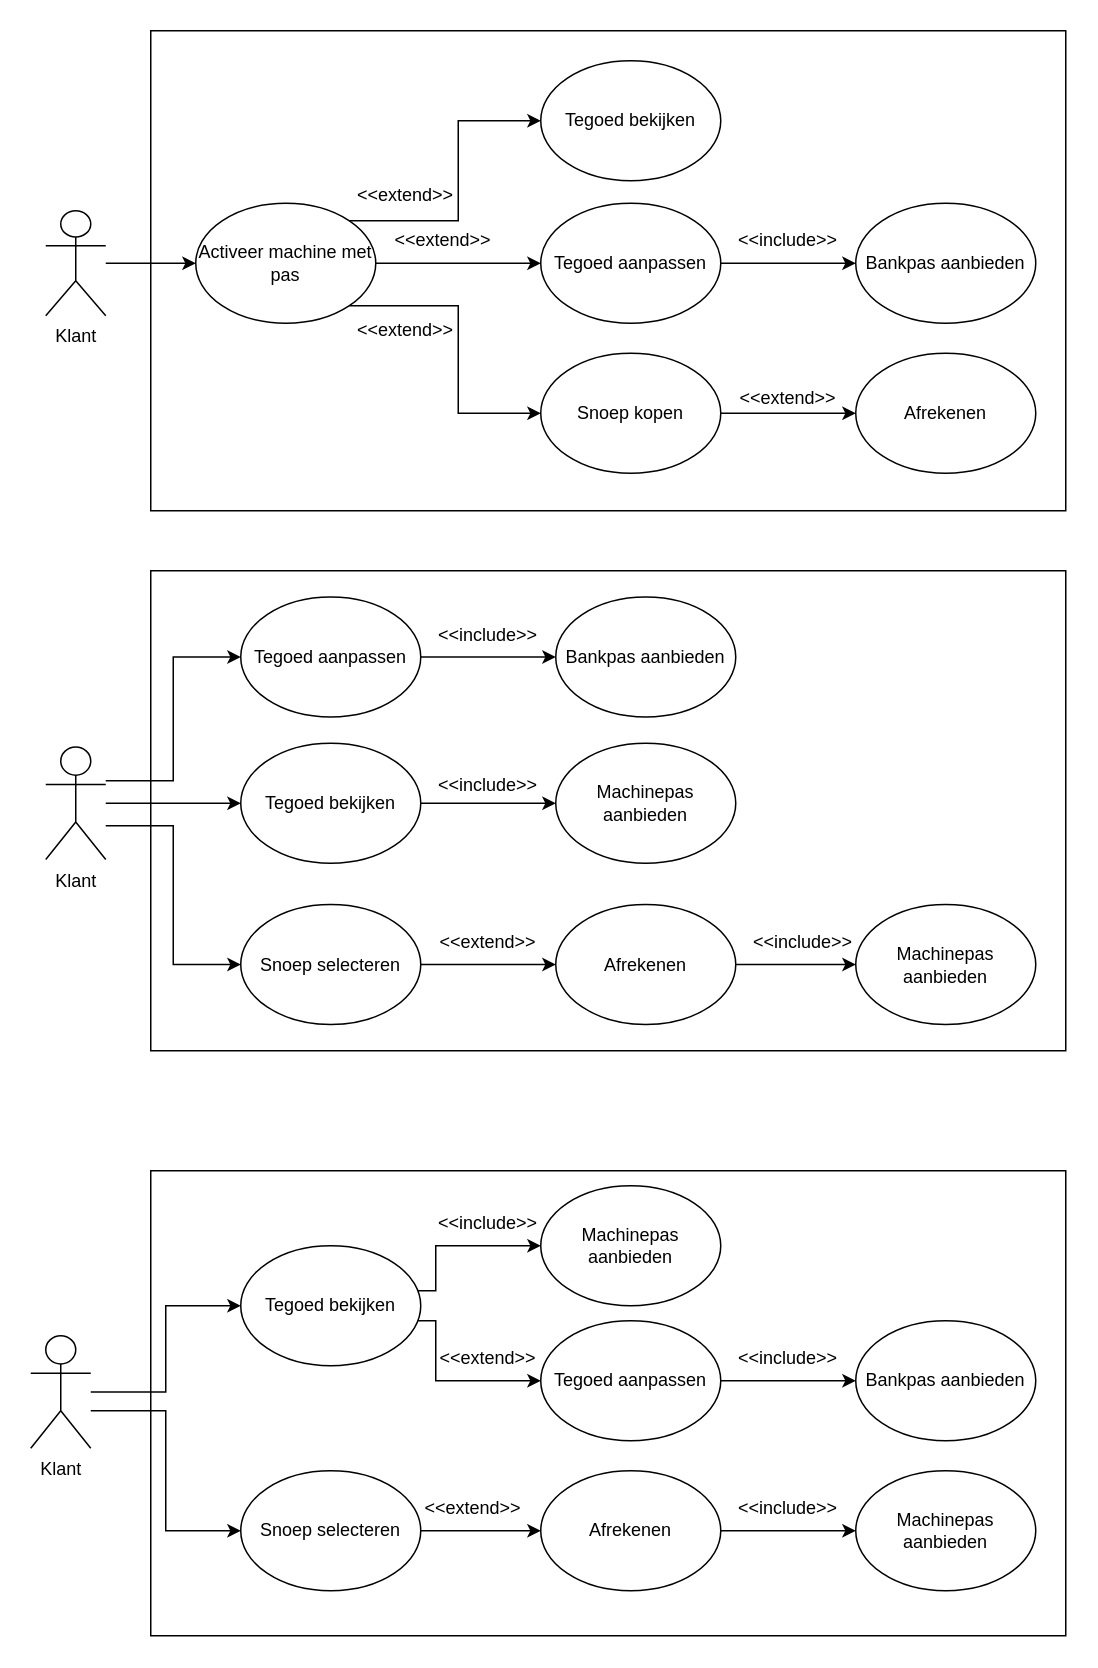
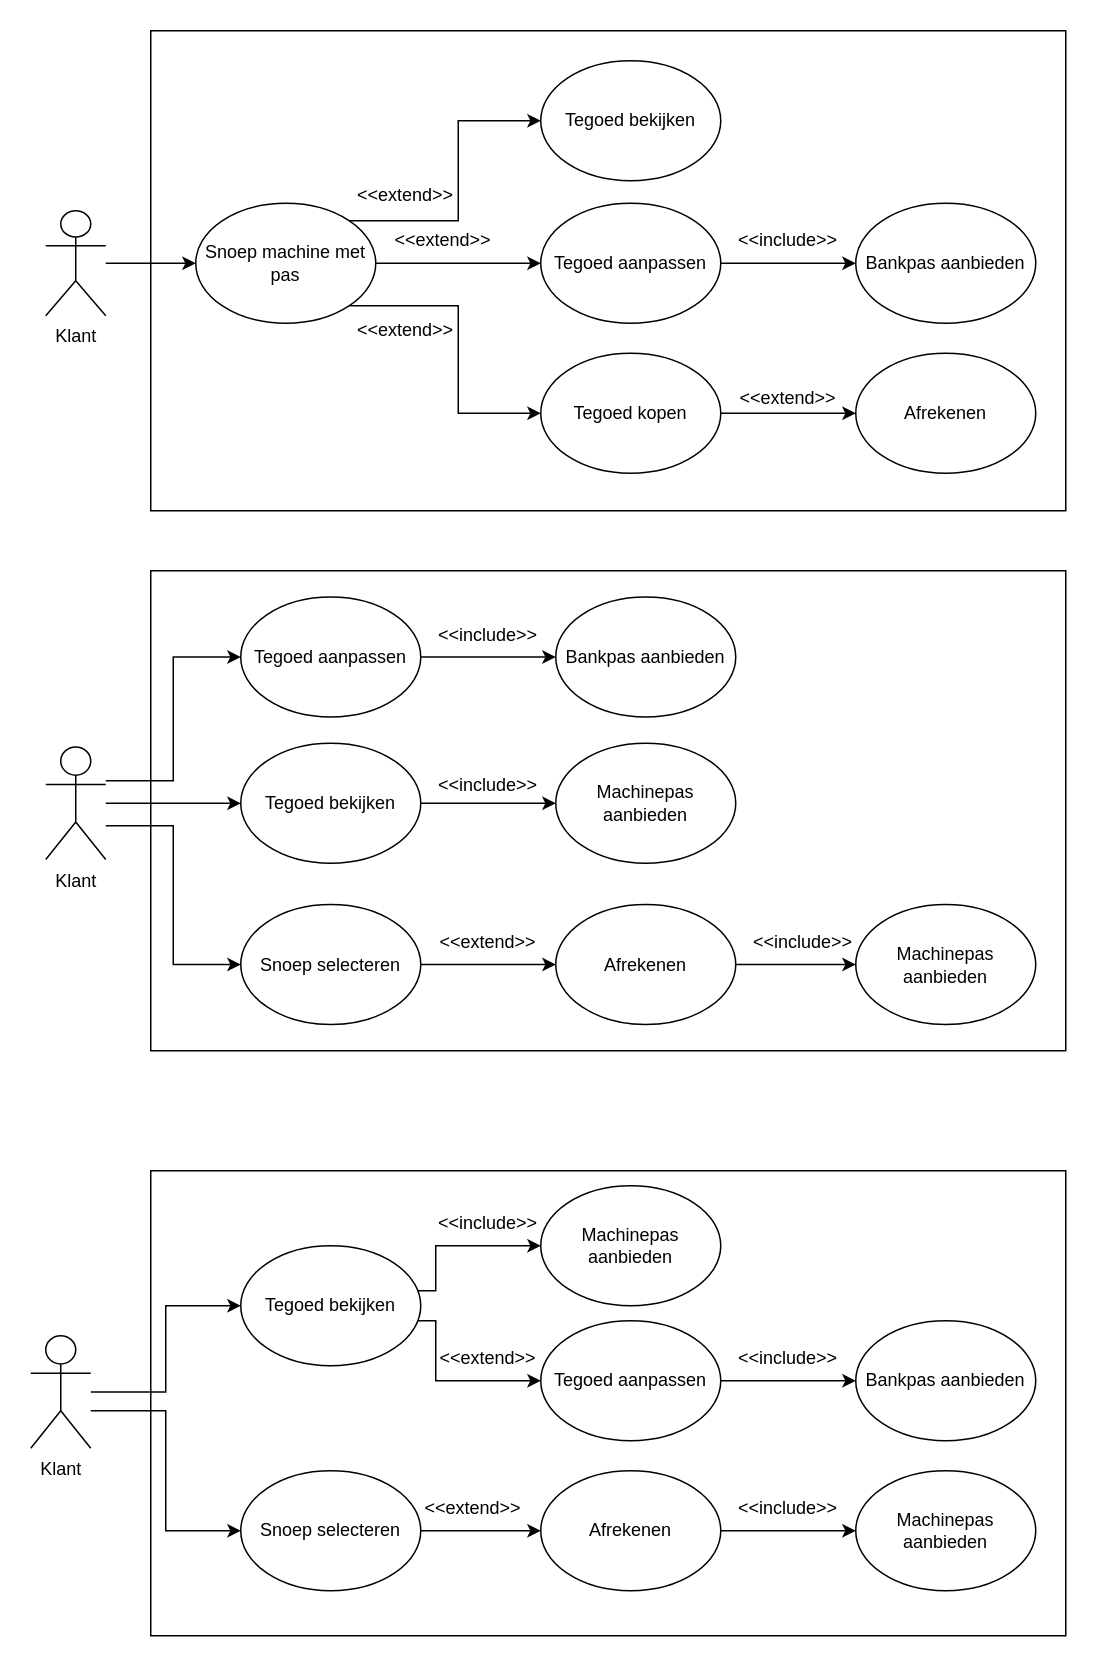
(286, 263) -> (286, 263)
(631, 413) -> (631, 413)
